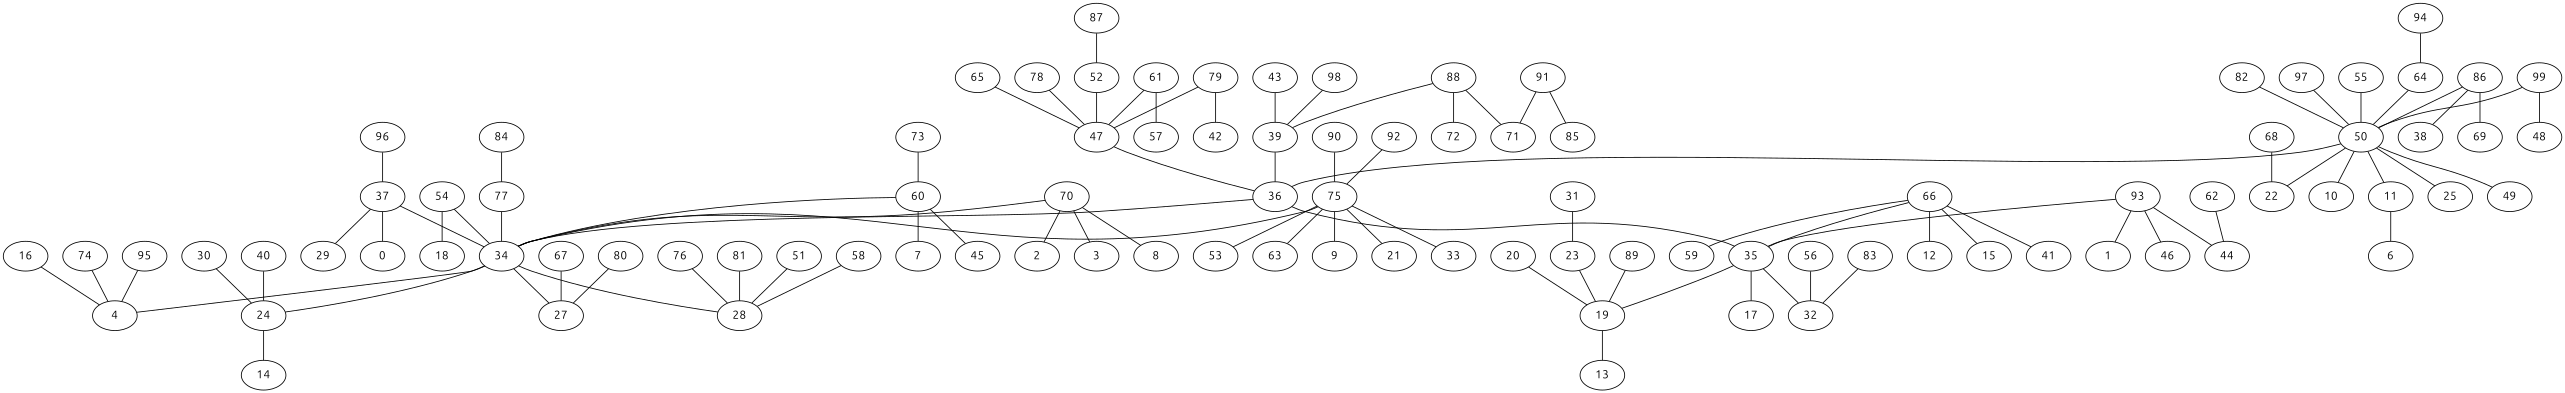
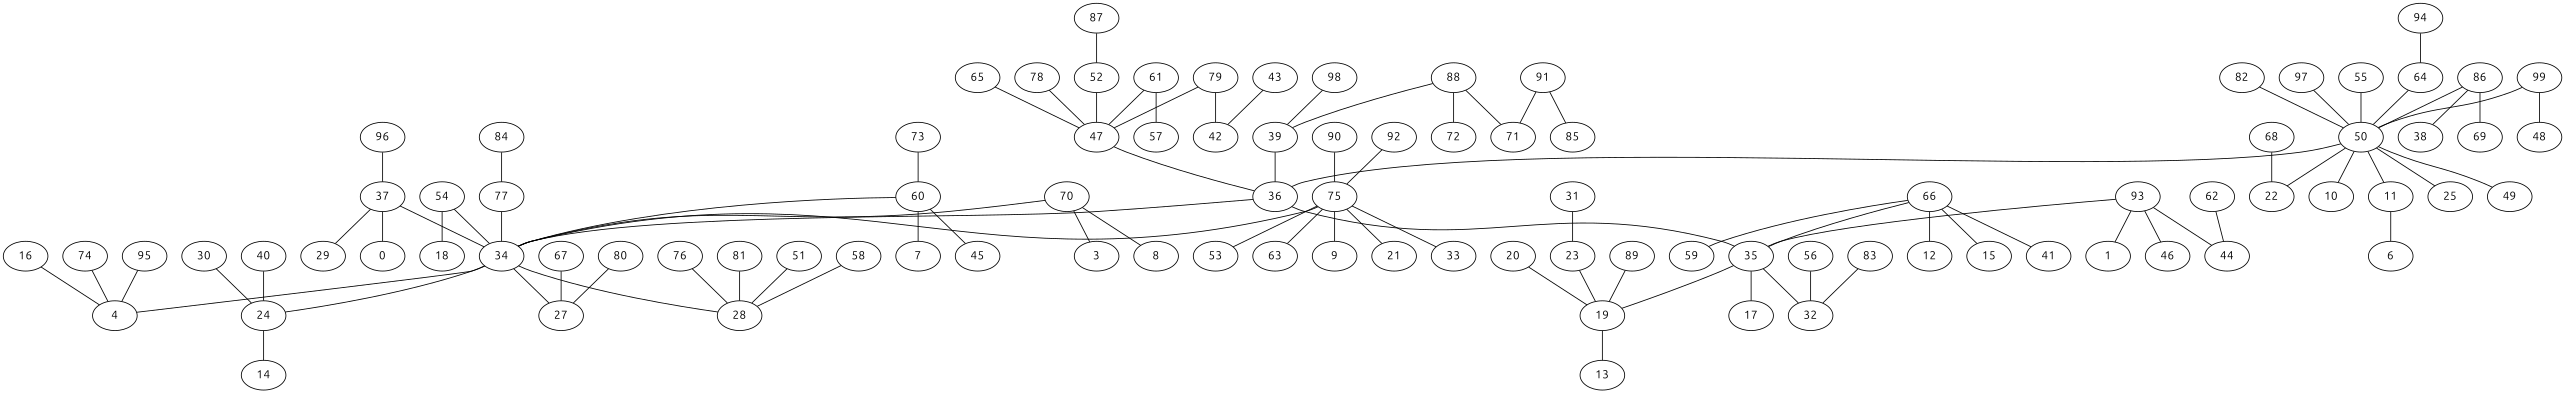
(1275, 108) -> (1245, 107)
(1037, 256) -> none
